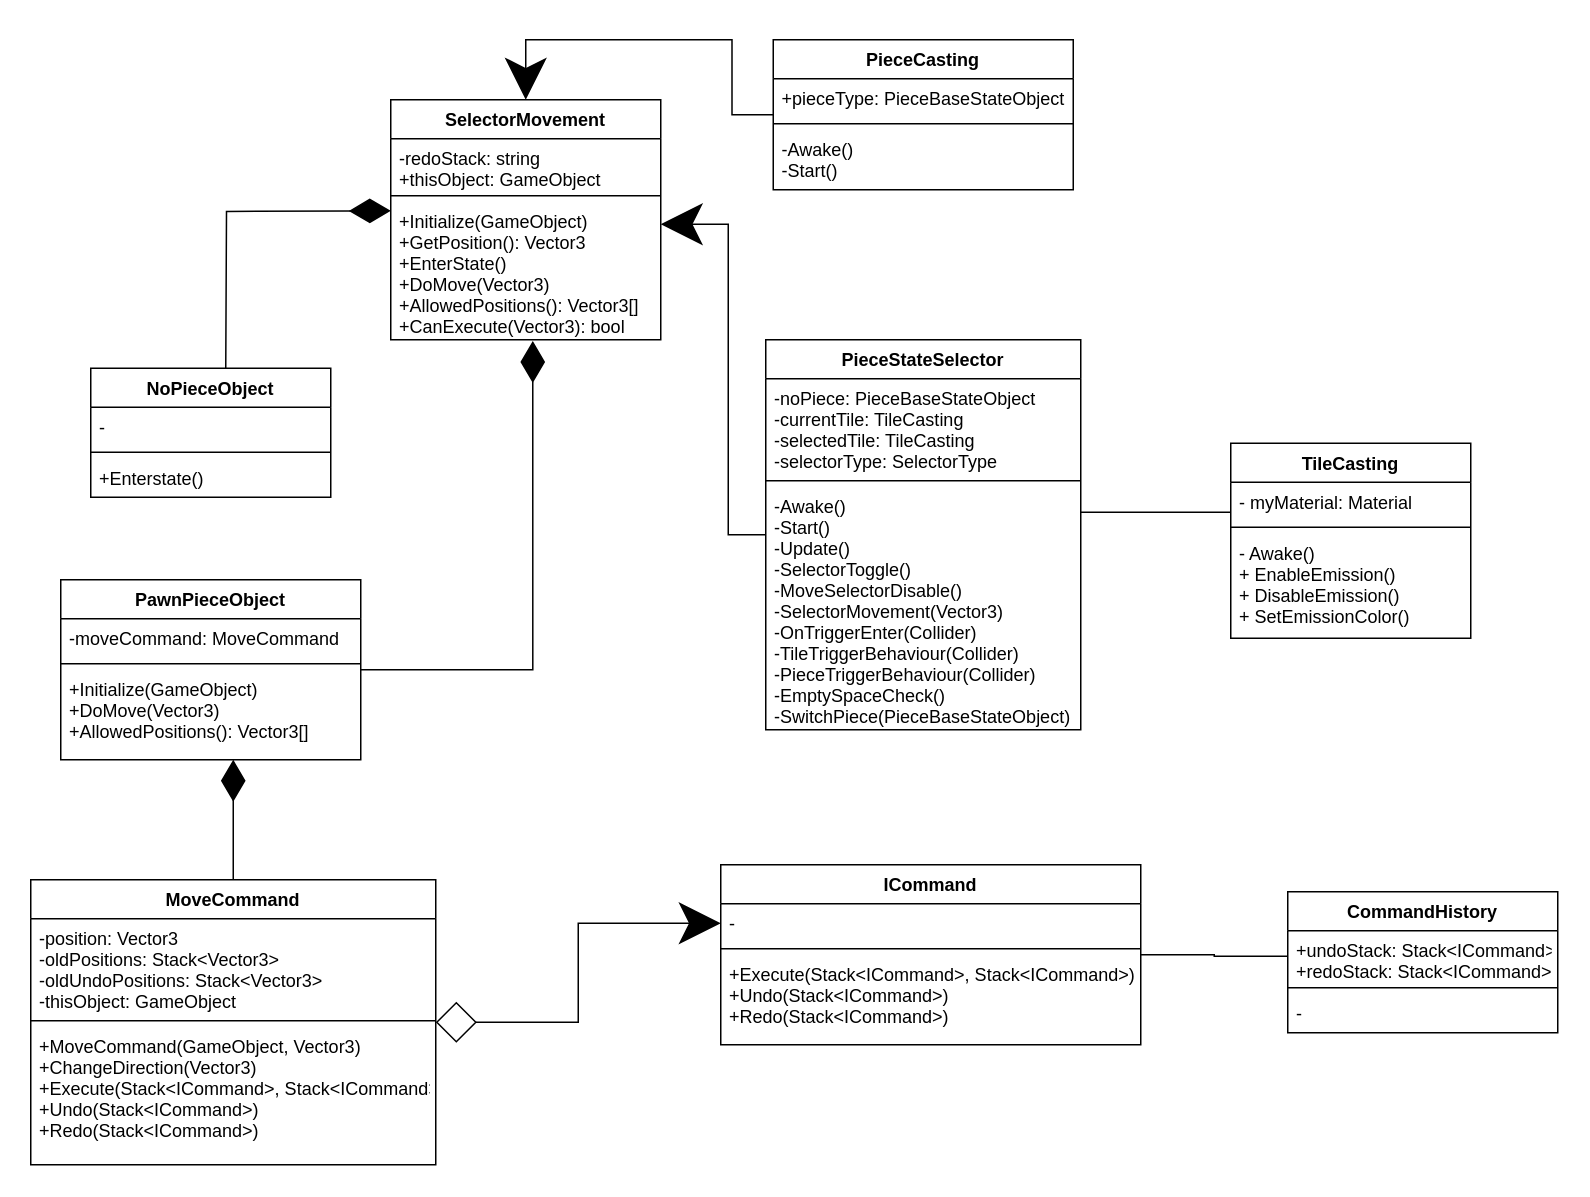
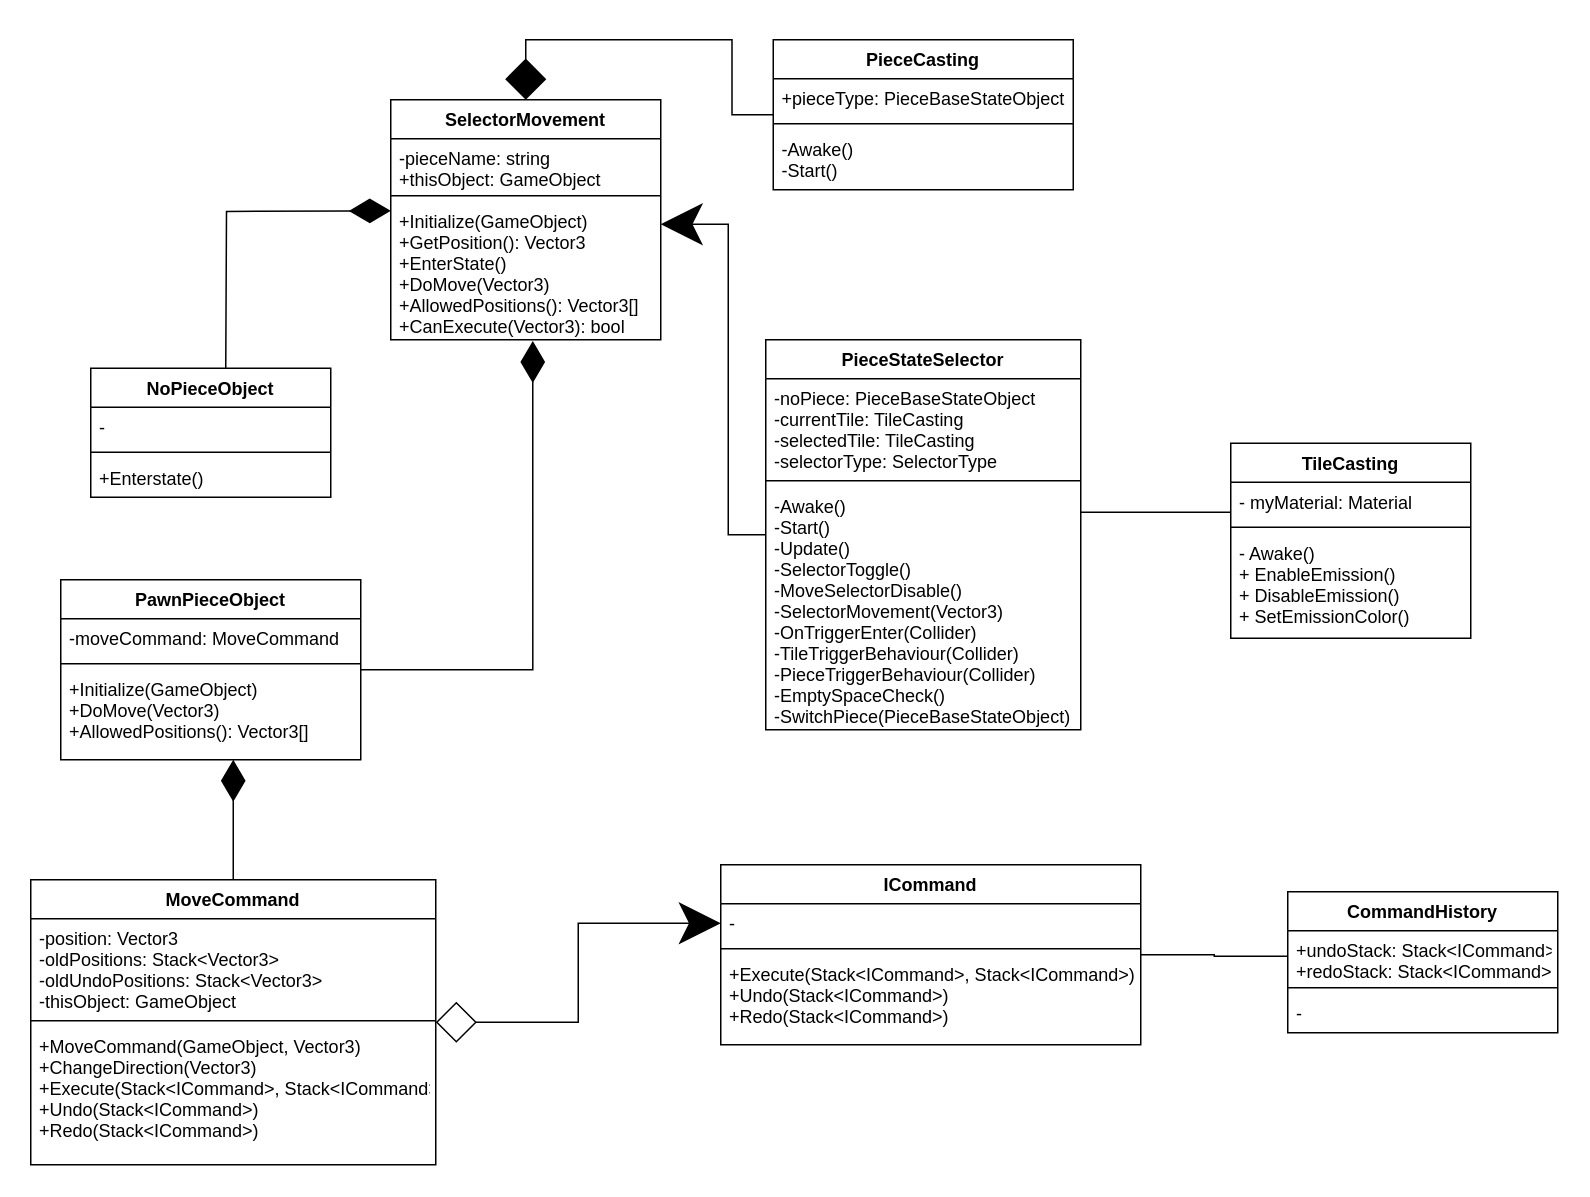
(526, 63) -> (526, 59)
(483, 159) -> (480, 159)
